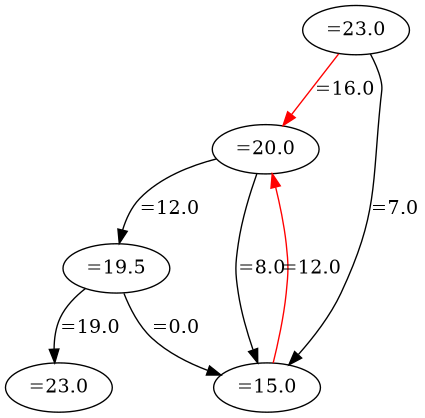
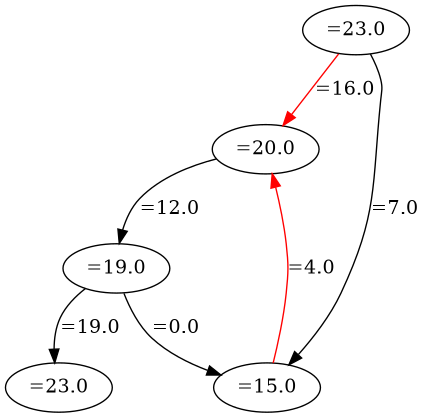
(236, 262) -> none
(116, 268) -> (116, 268)
(312, 268) -> (312, 268)
